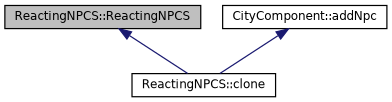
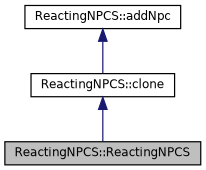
(305, 17) -> (103, 17)
(159, 55) -> (103, 126)
